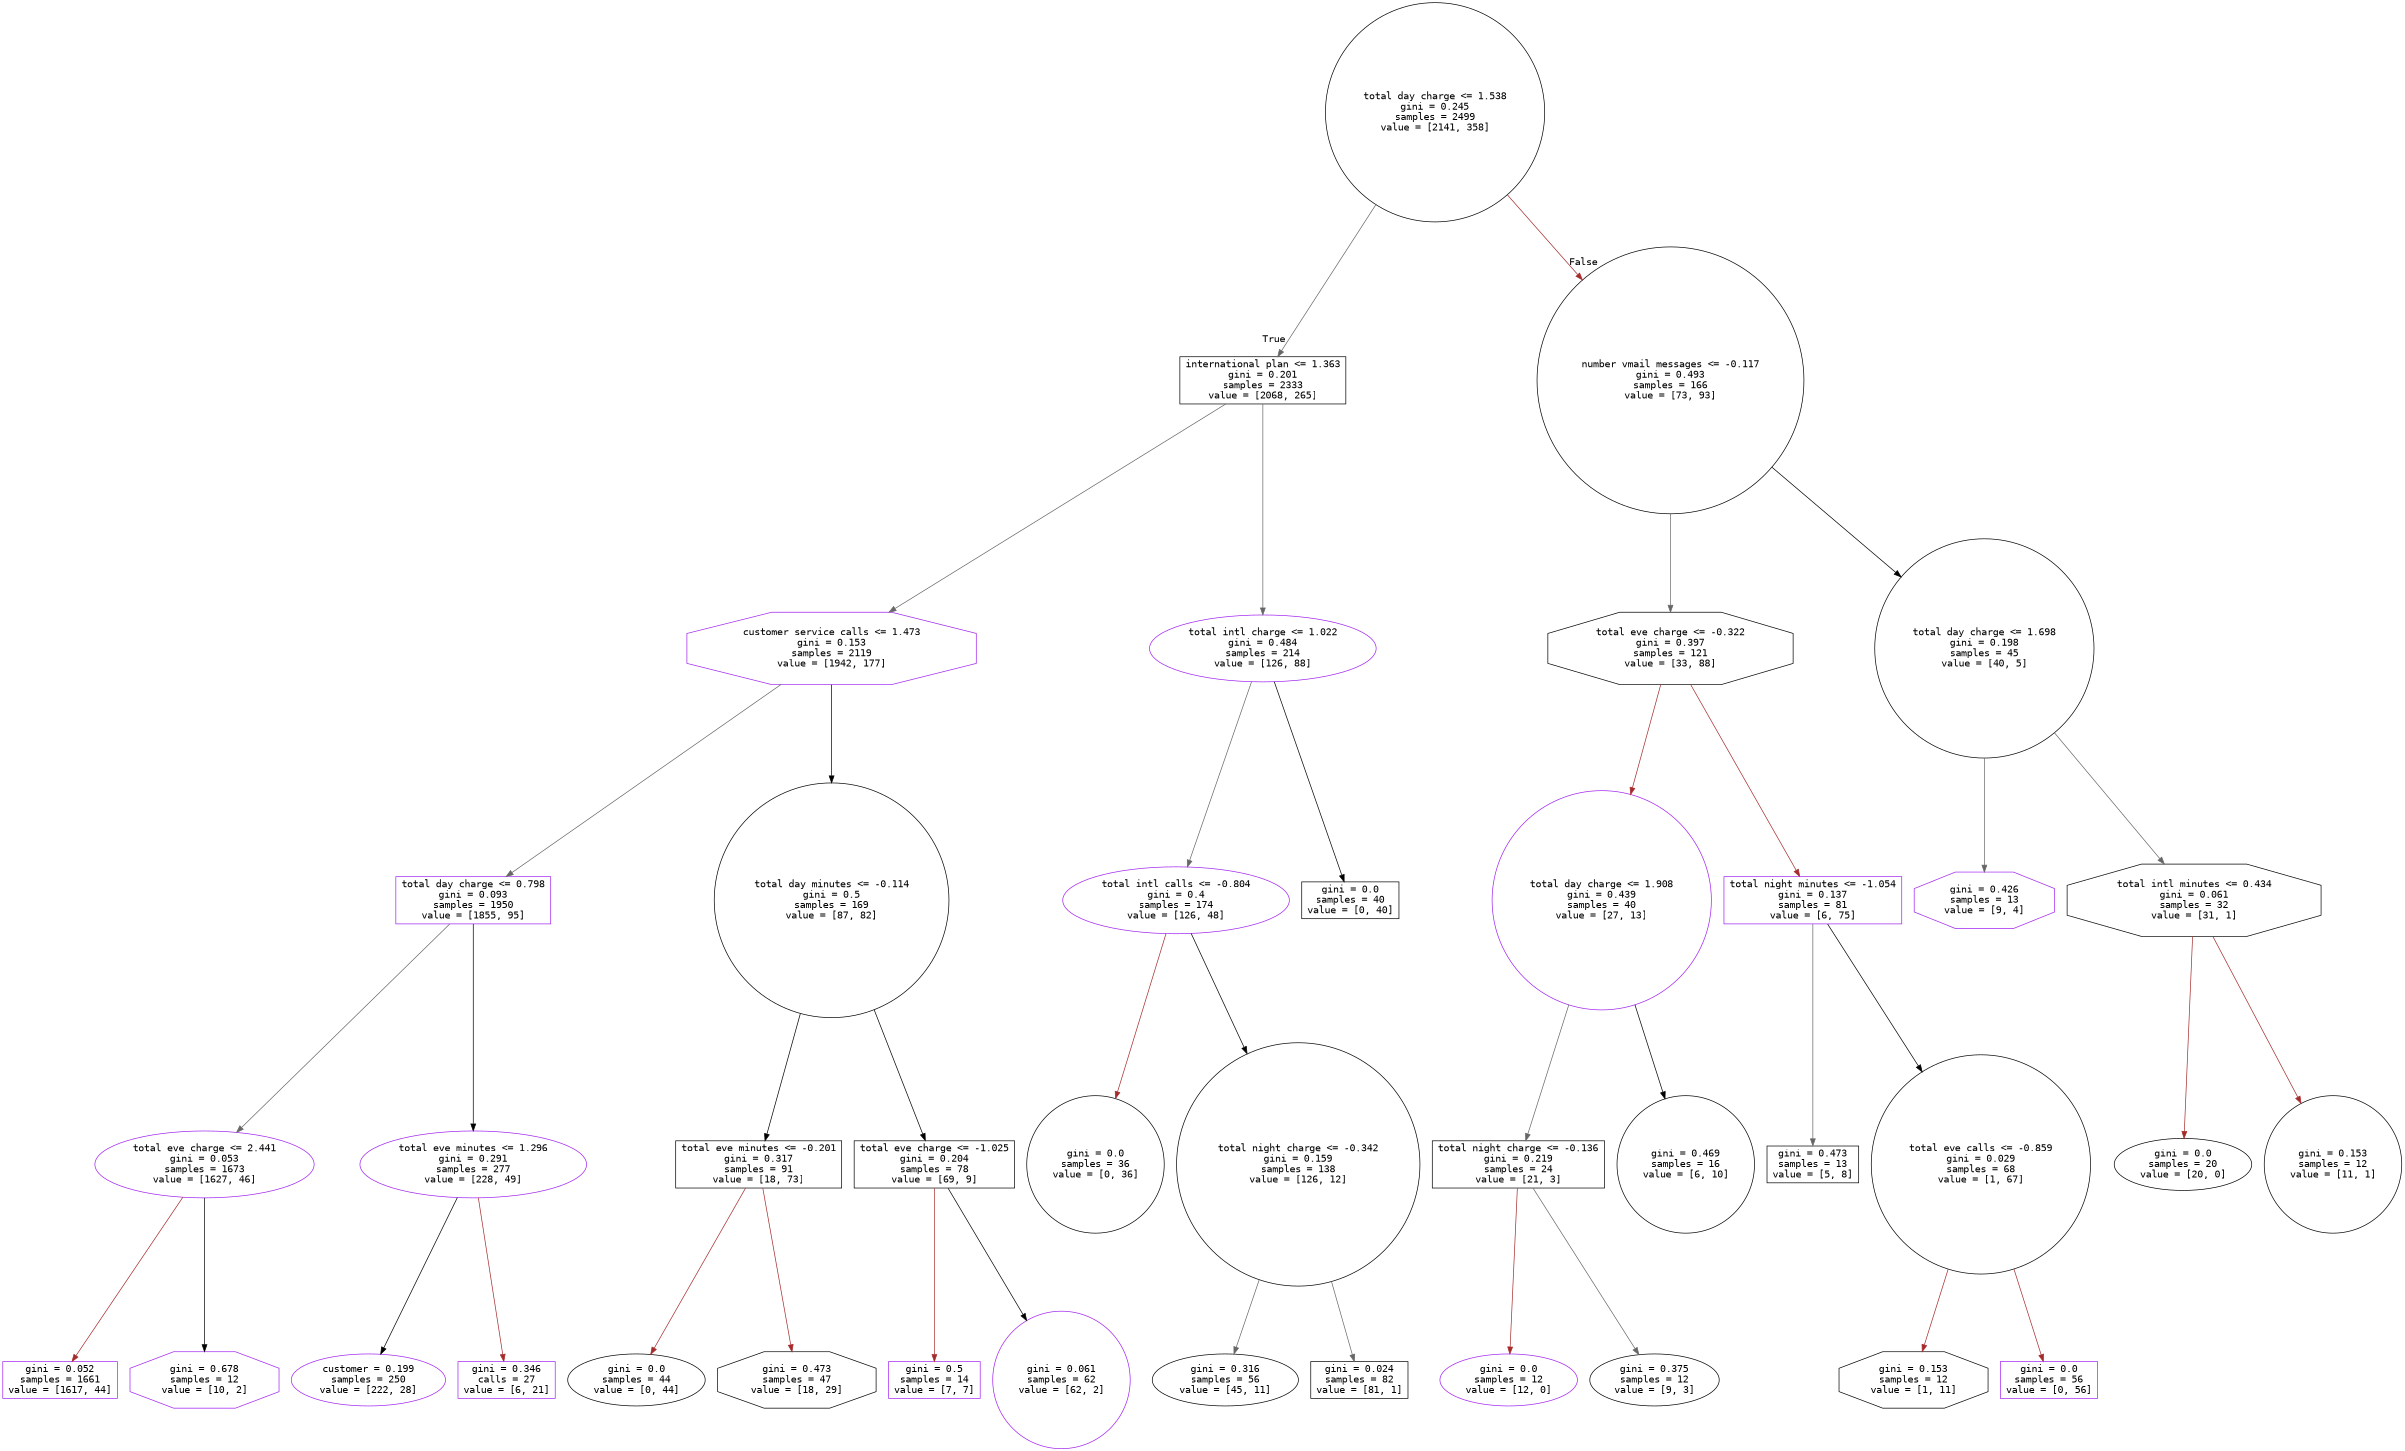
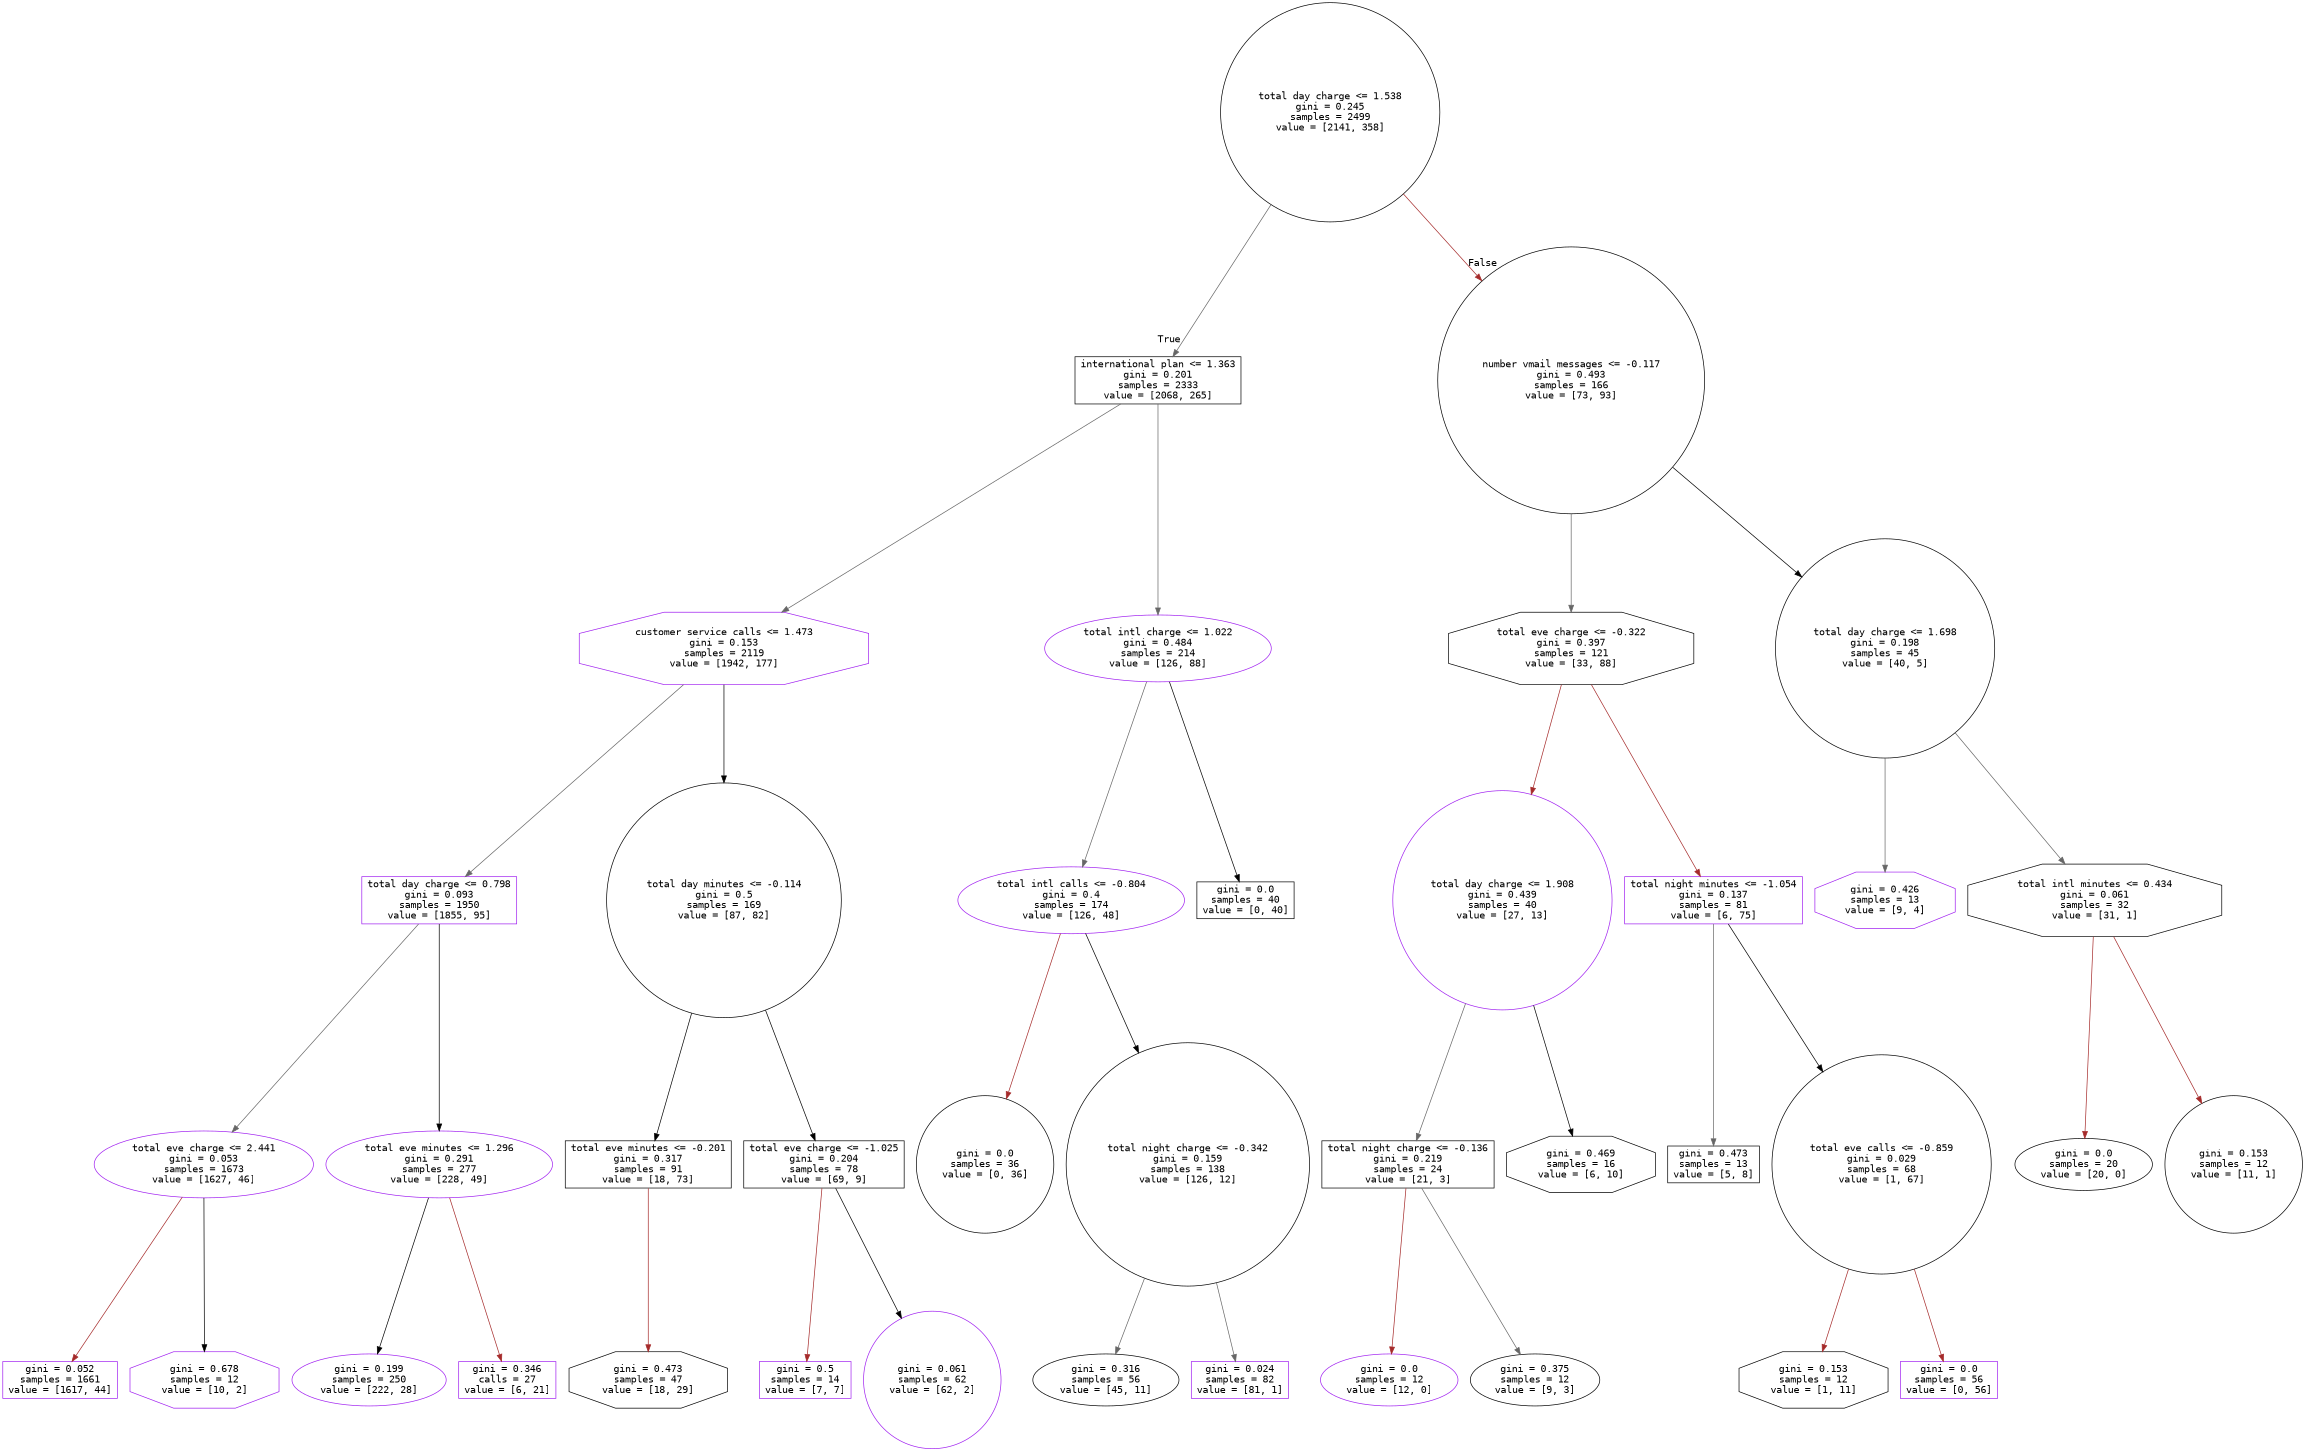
(1686, 1164) -> (1581, 1164)
(368, 1380) -> (369, 1380)
(636, 1380) -> none
(1359, 1380) -> (1240, 1380)
